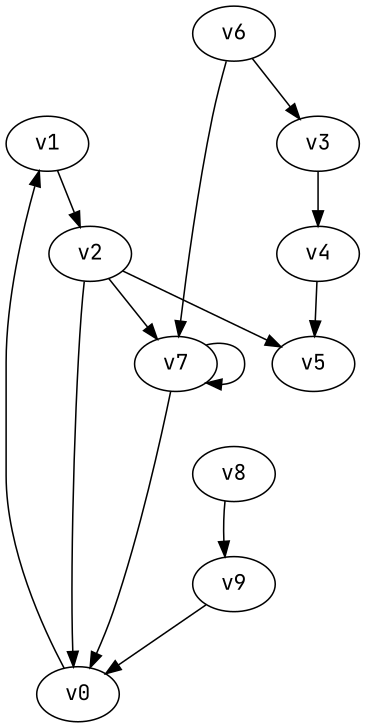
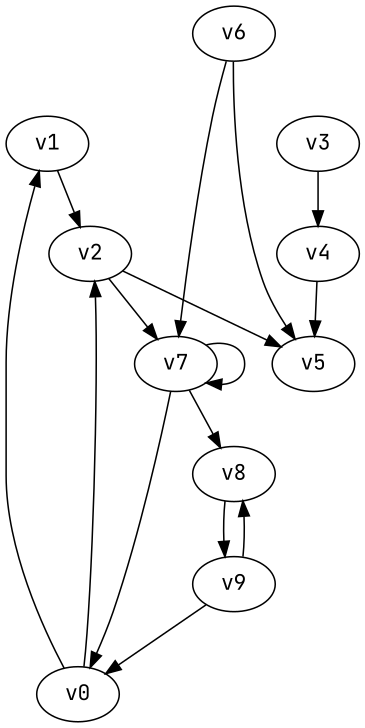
(271, 83) -> (243, 198)
none -> (201, 412)
(74, 466) -> (94, 482)
none -> (244, 537)
